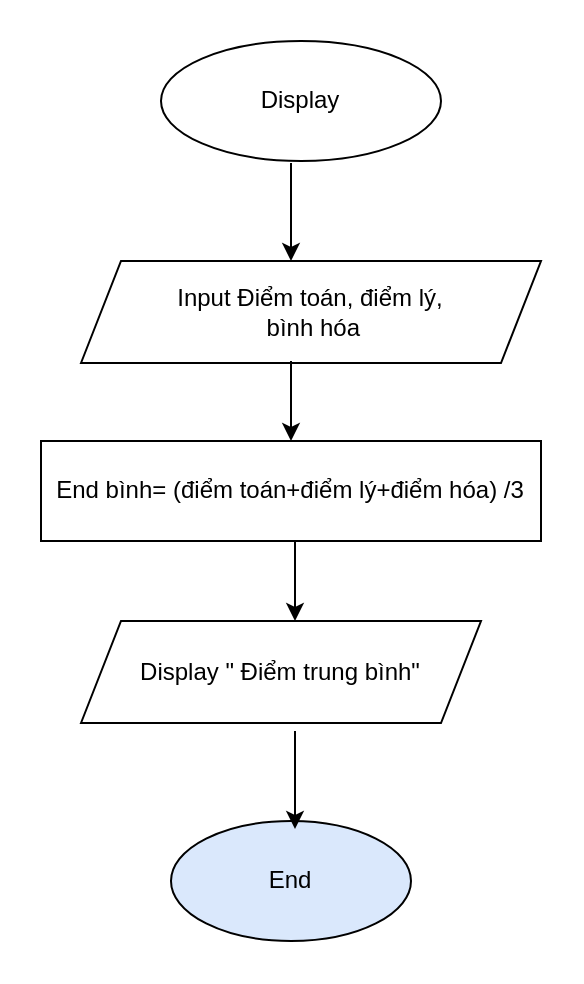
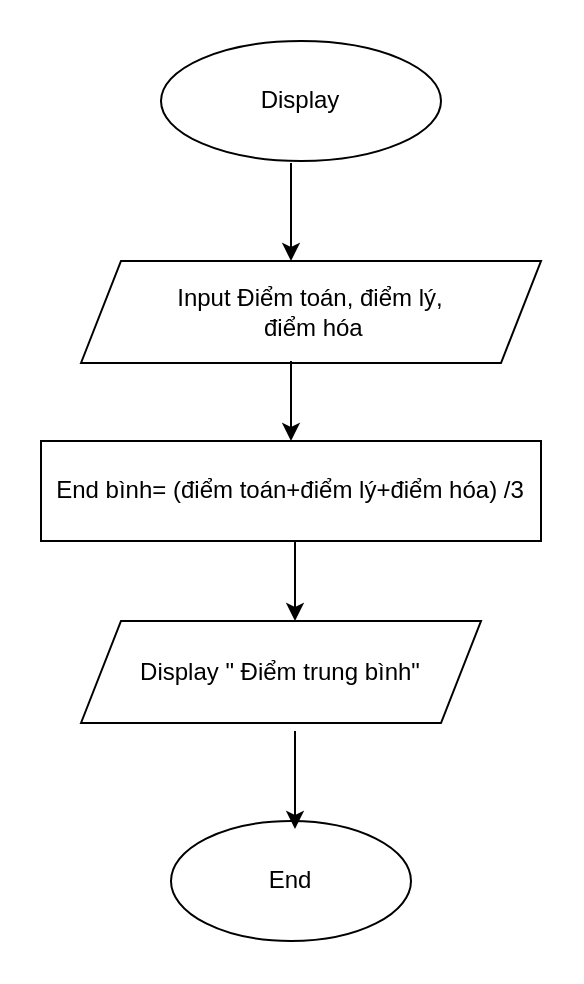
(311, 313) -> (311, 313)
(291, 881) -> (291, 881)
